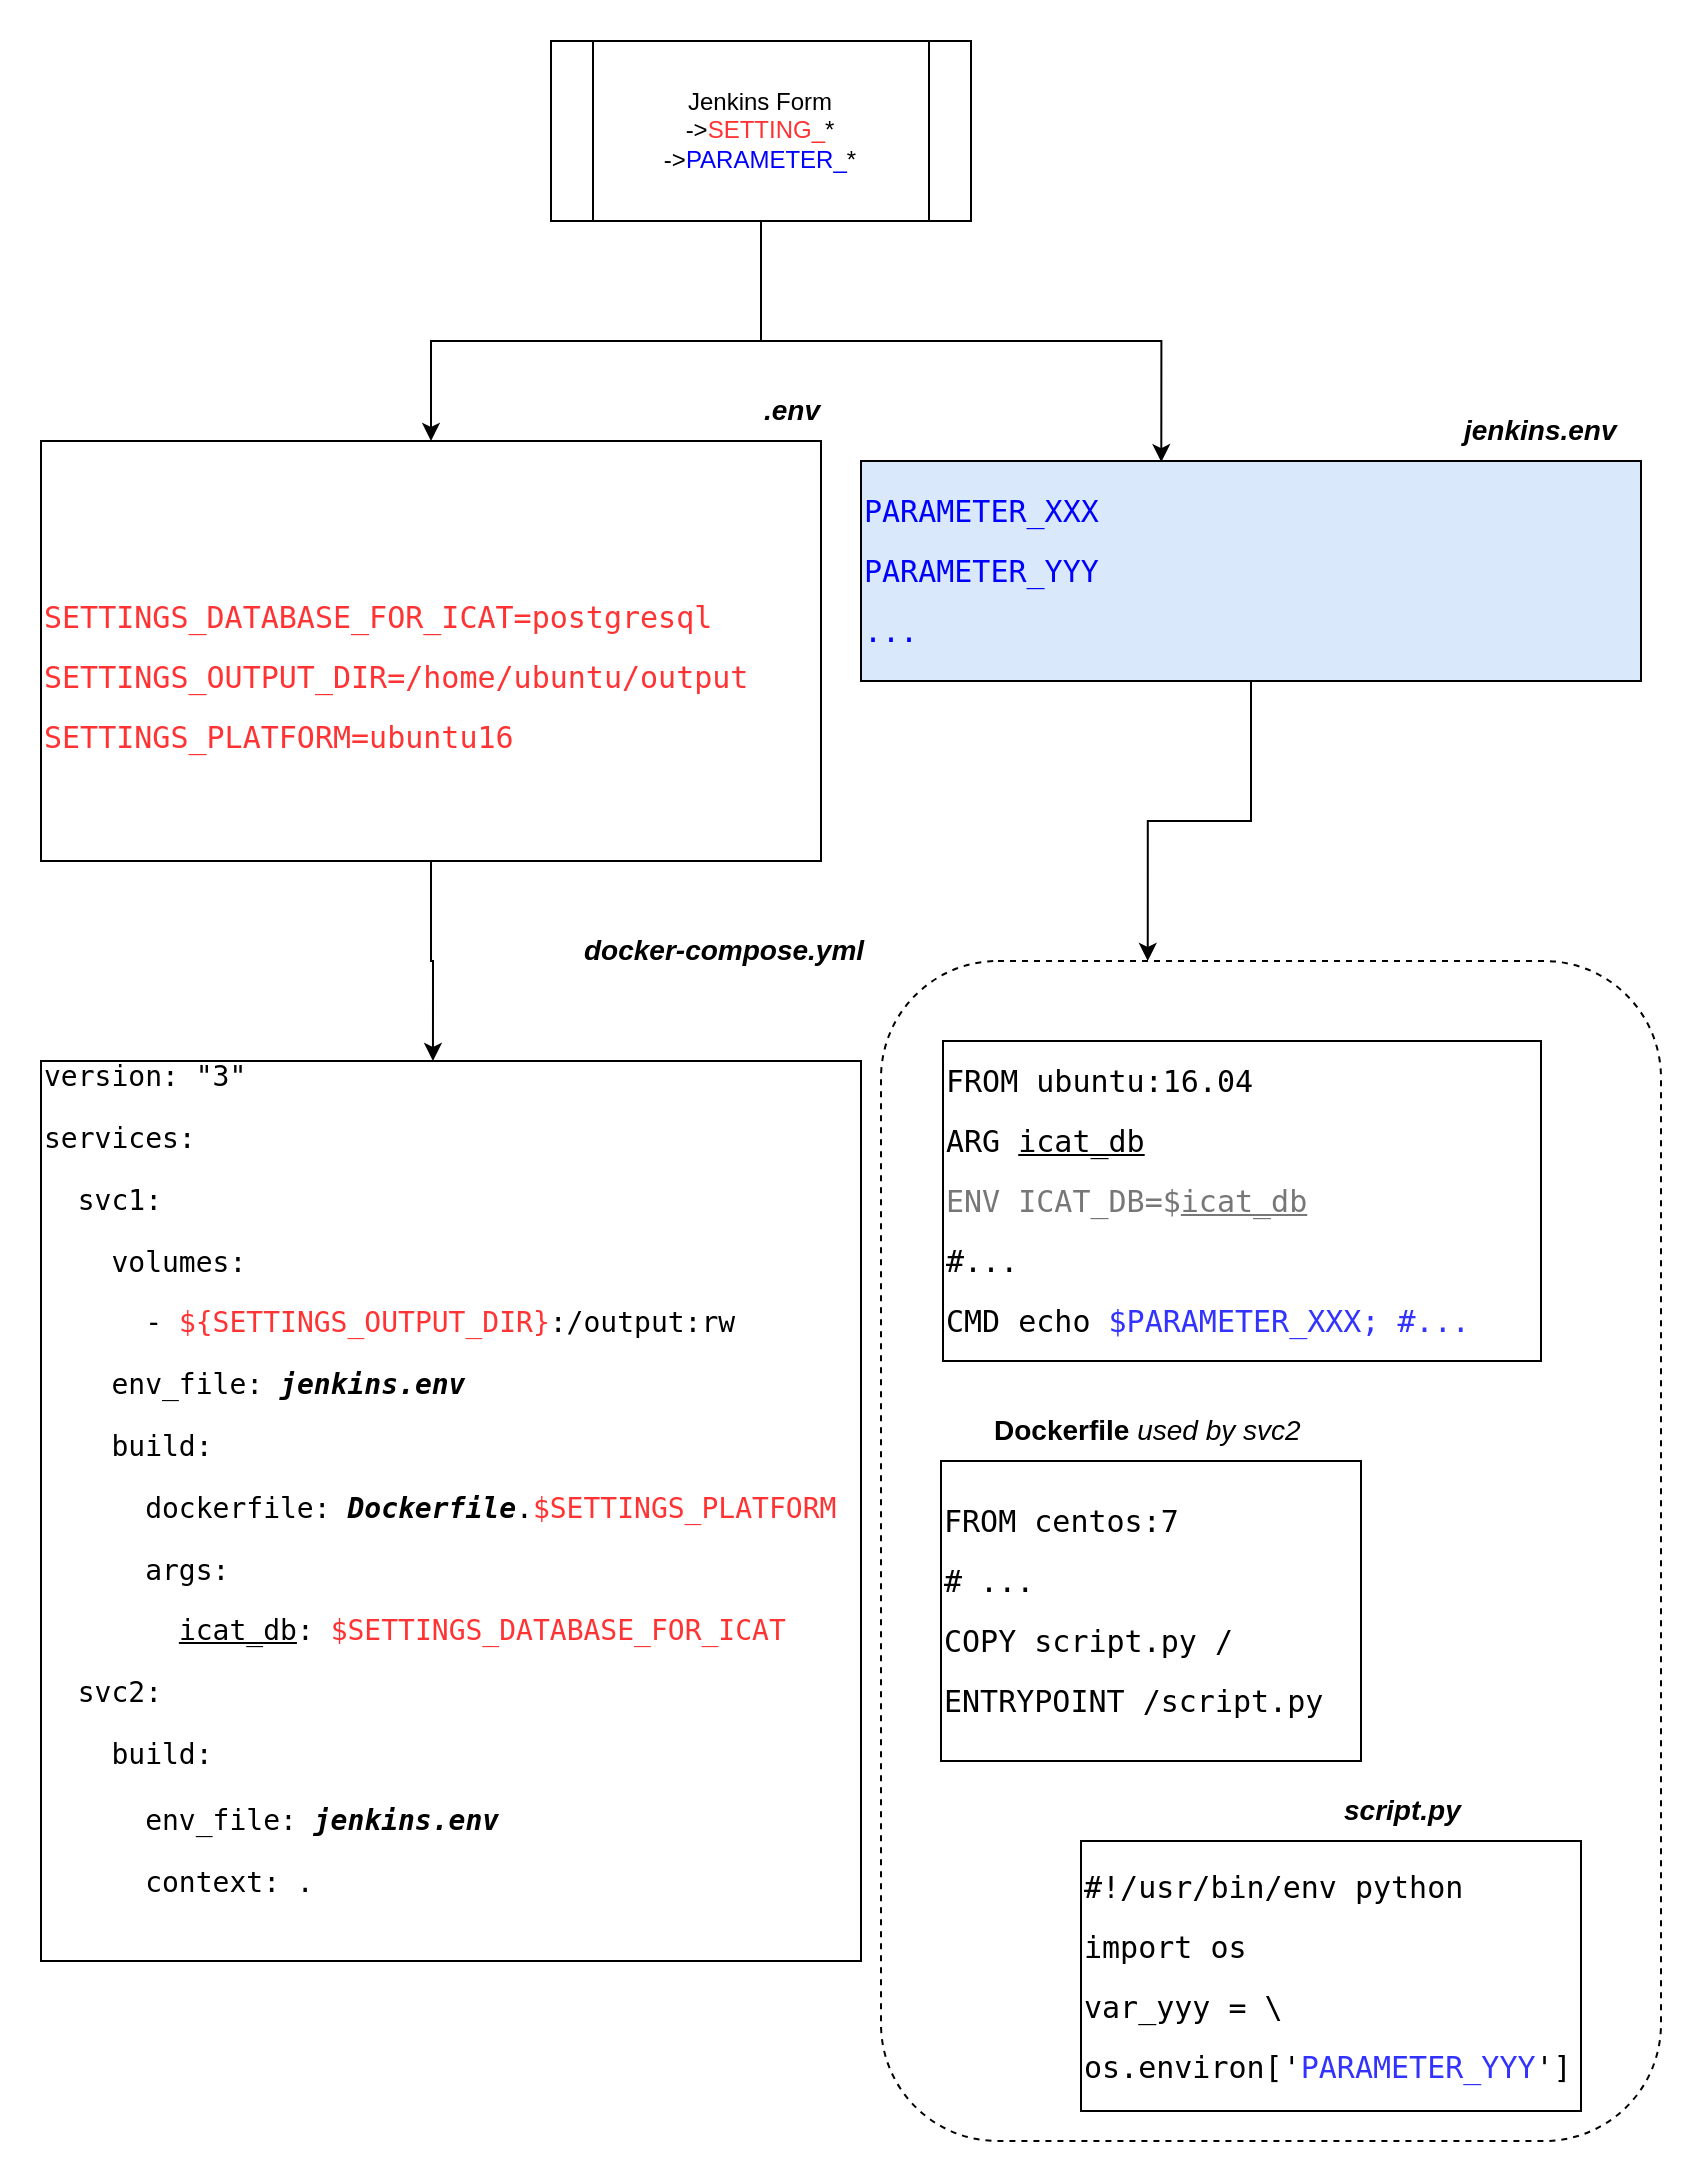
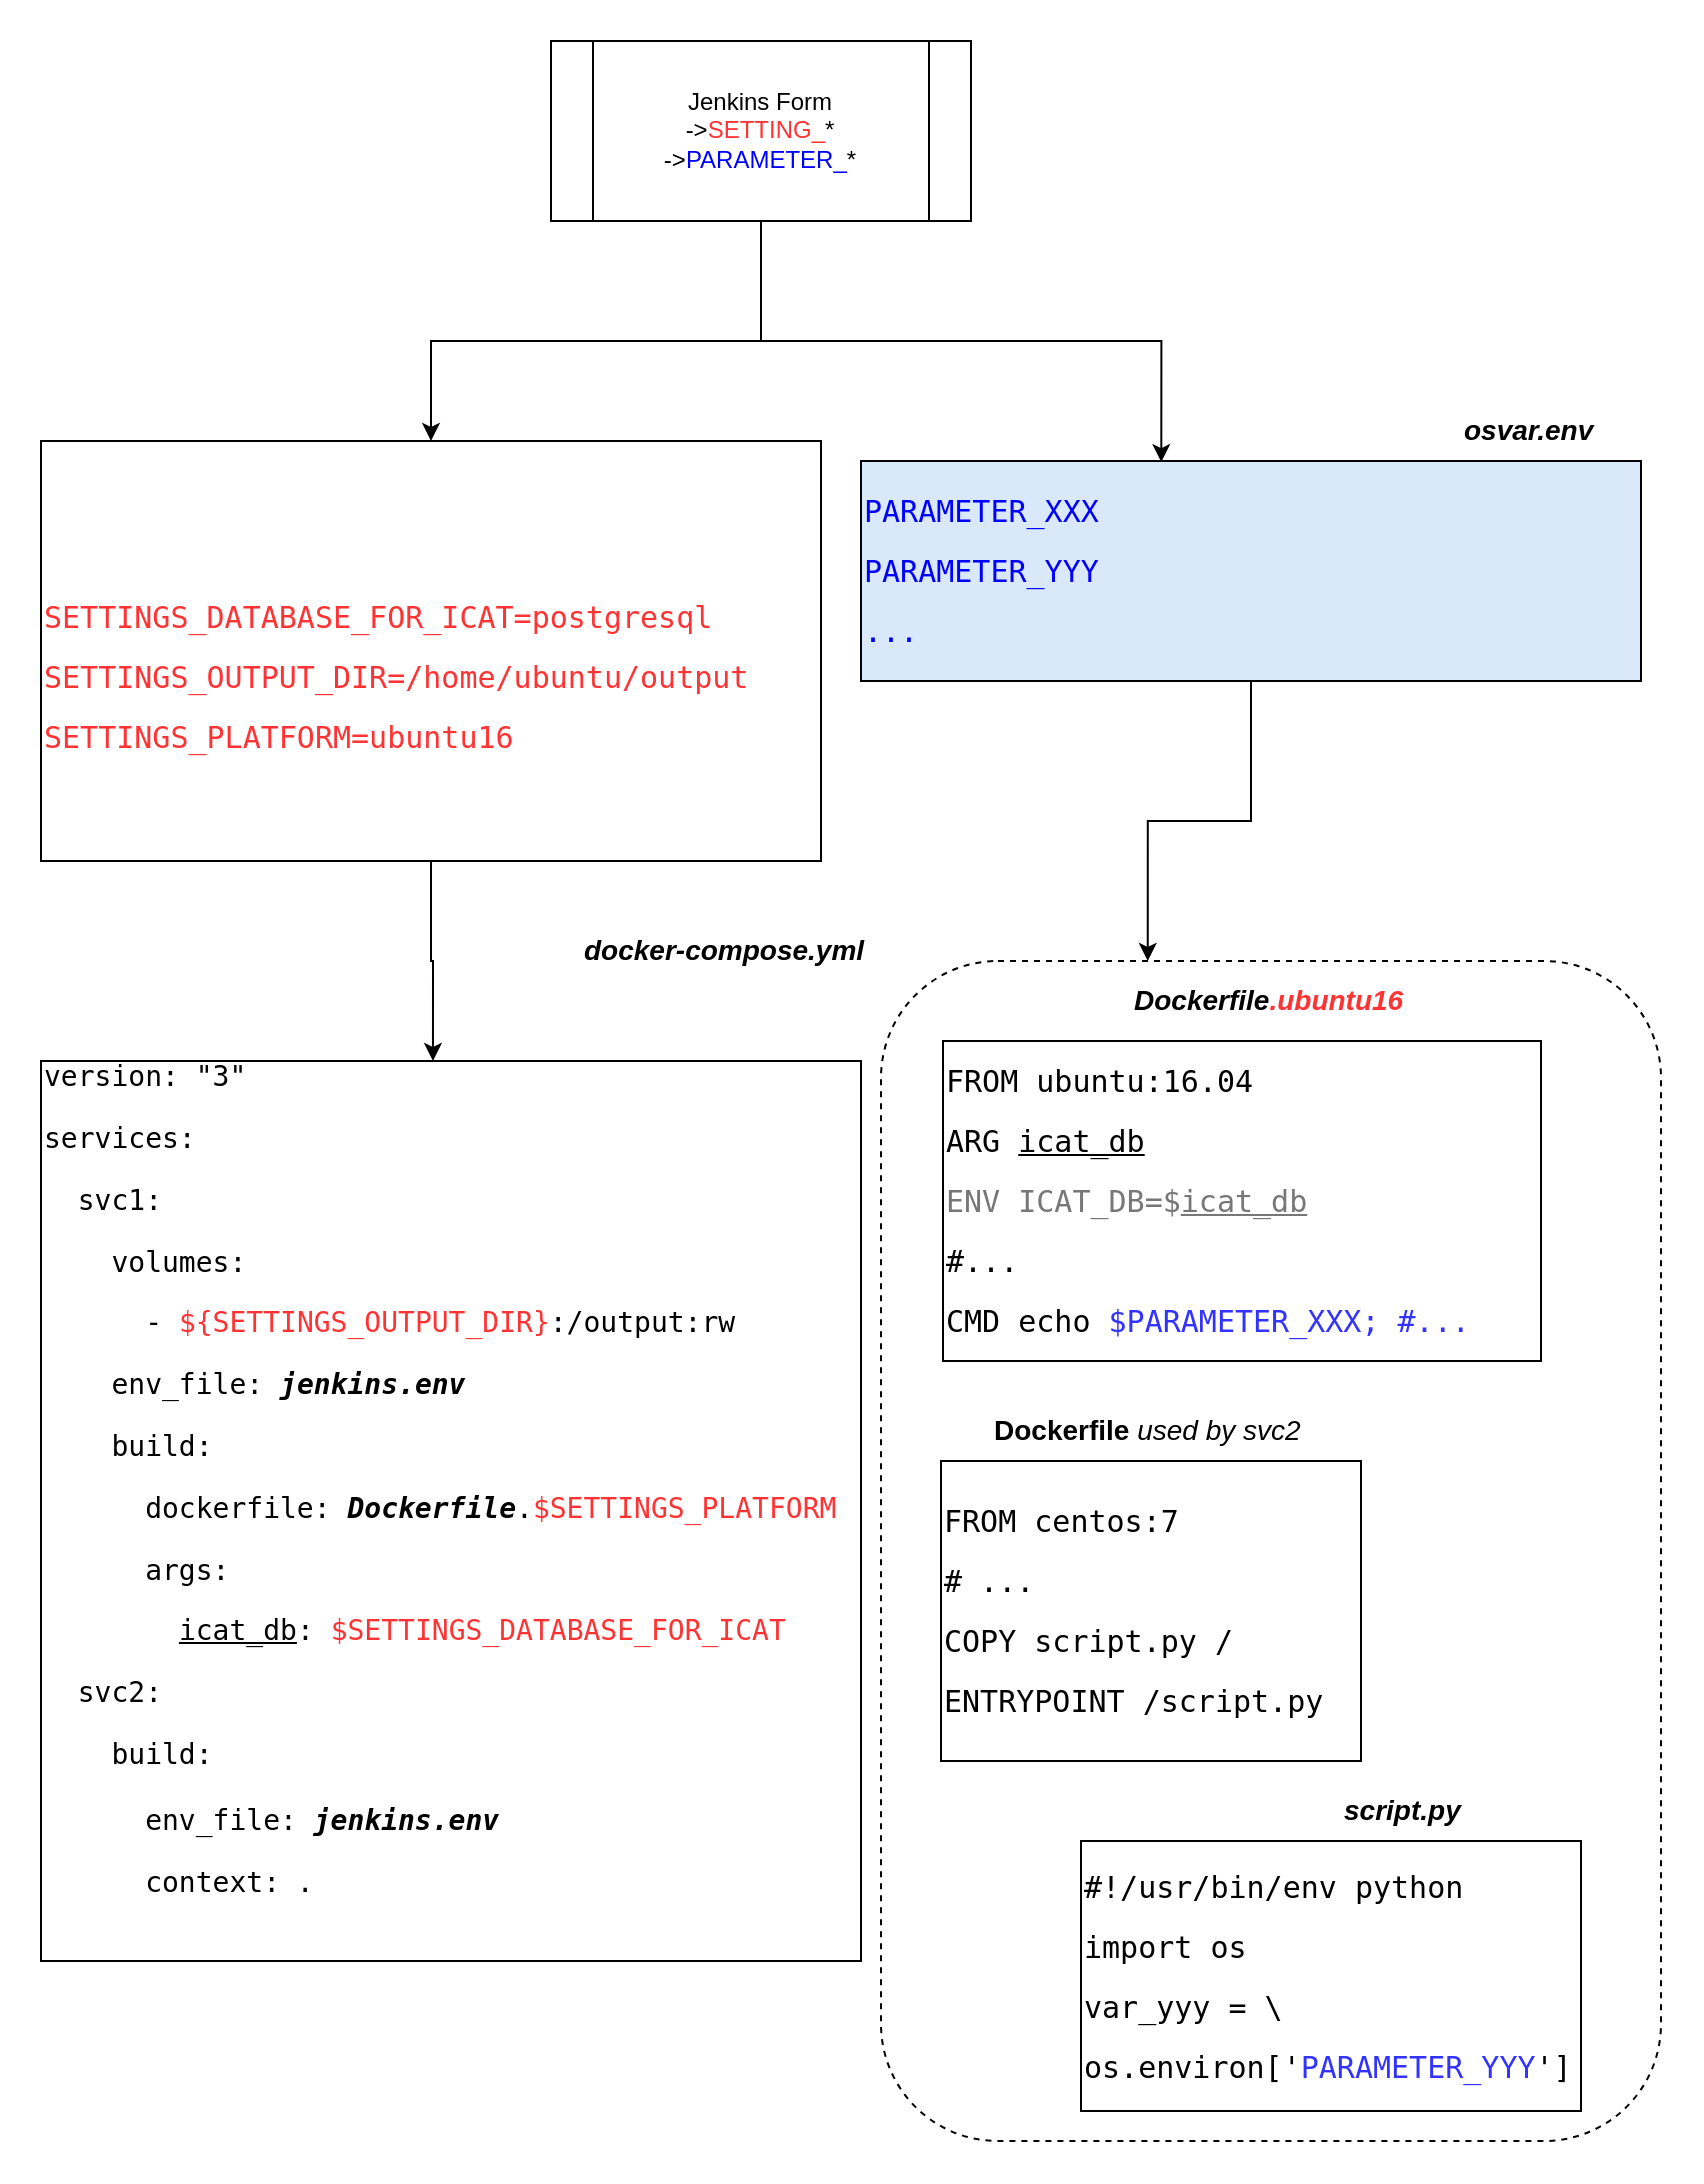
(791, 411) -> none
(1533, 429) -> (1522, 429)
none -> (1271, 1001)
